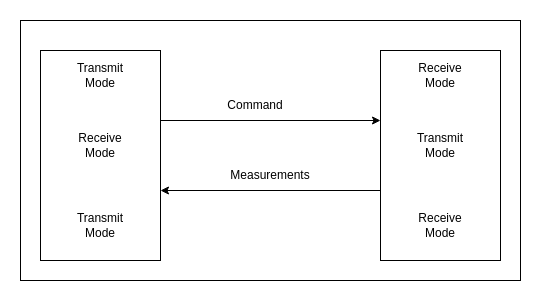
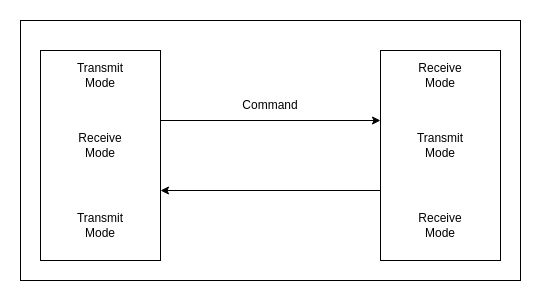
(256, 106) -> (271, 106)
(271, 176) -> none
